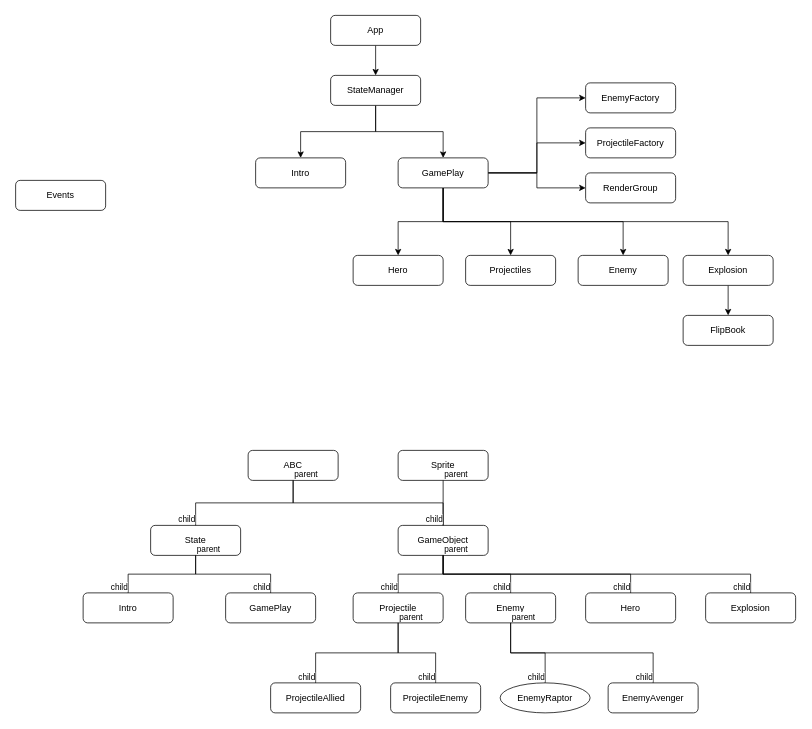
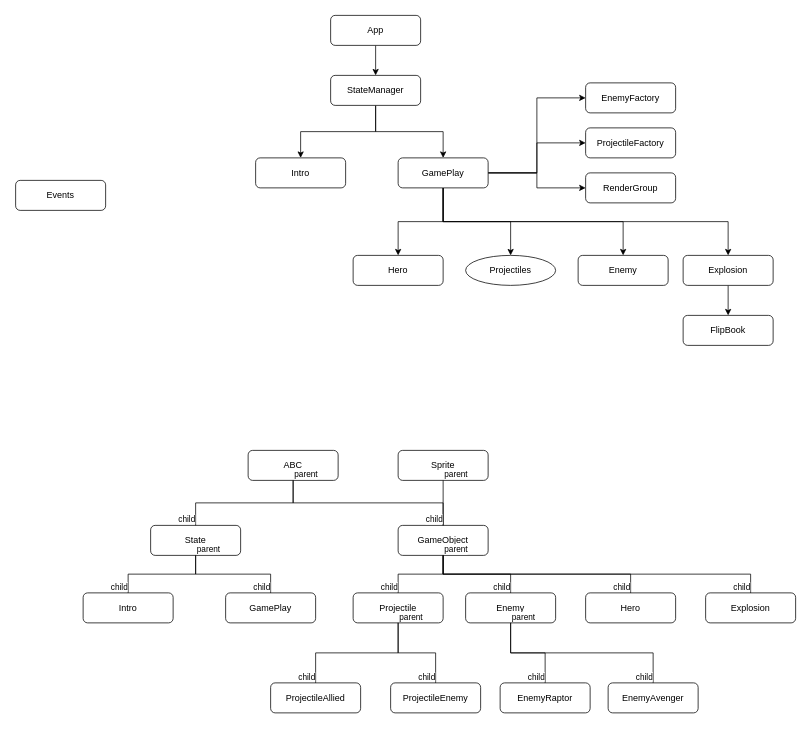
(510, 270) -> (510, 270)
(545, 698) -> (545, 698)
